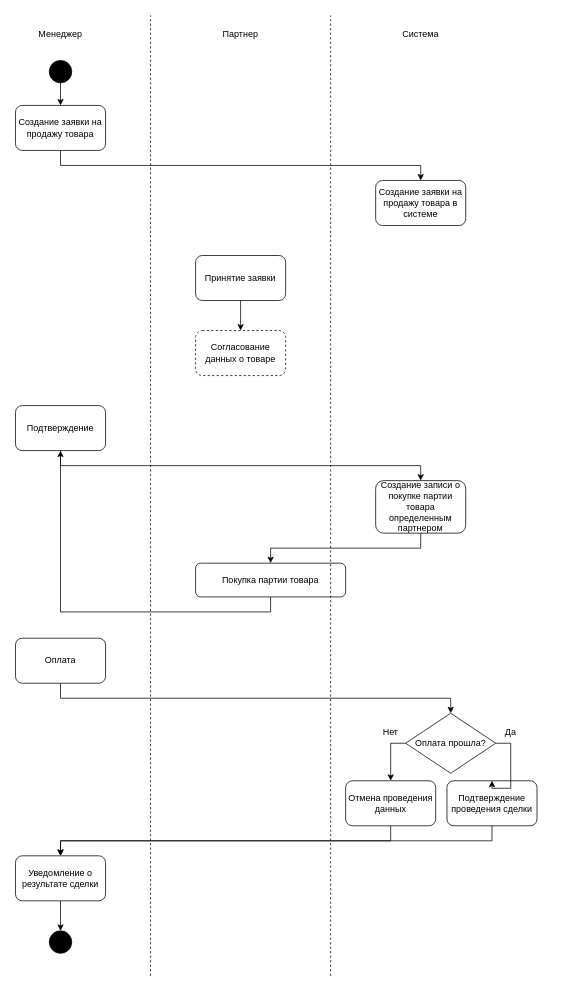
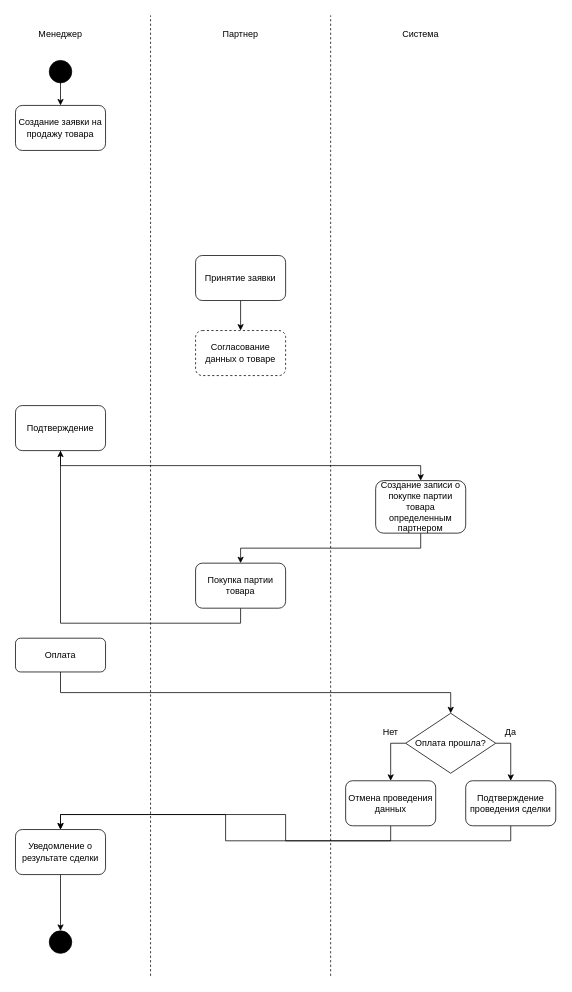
(237, 165) -> none
(420, 203) -> none
(270, 580) -> (240, 585)
(60, 660) -> (60, 655)
(492, 803) -> (510, 803)
(60, 878) -> (60, 852)
